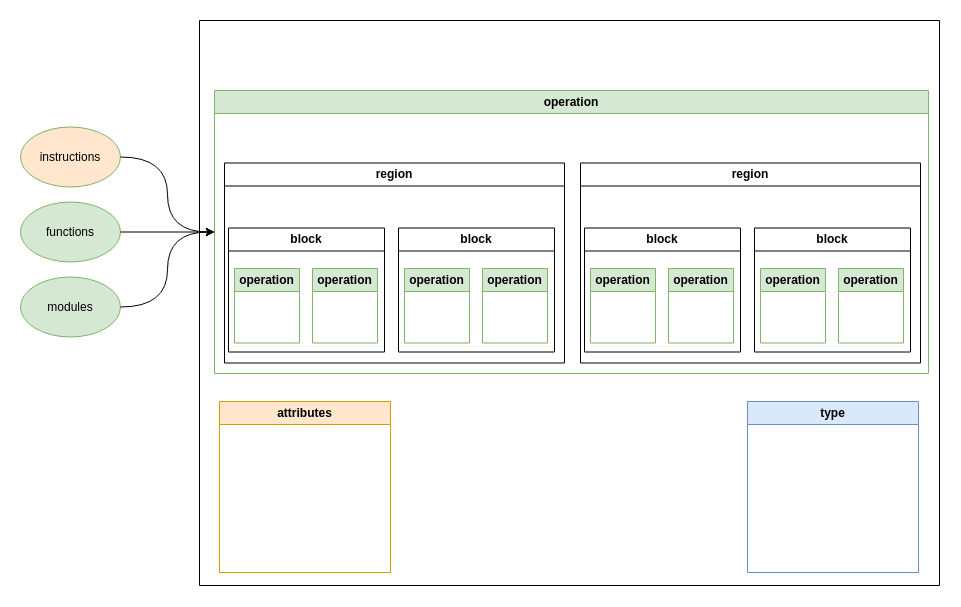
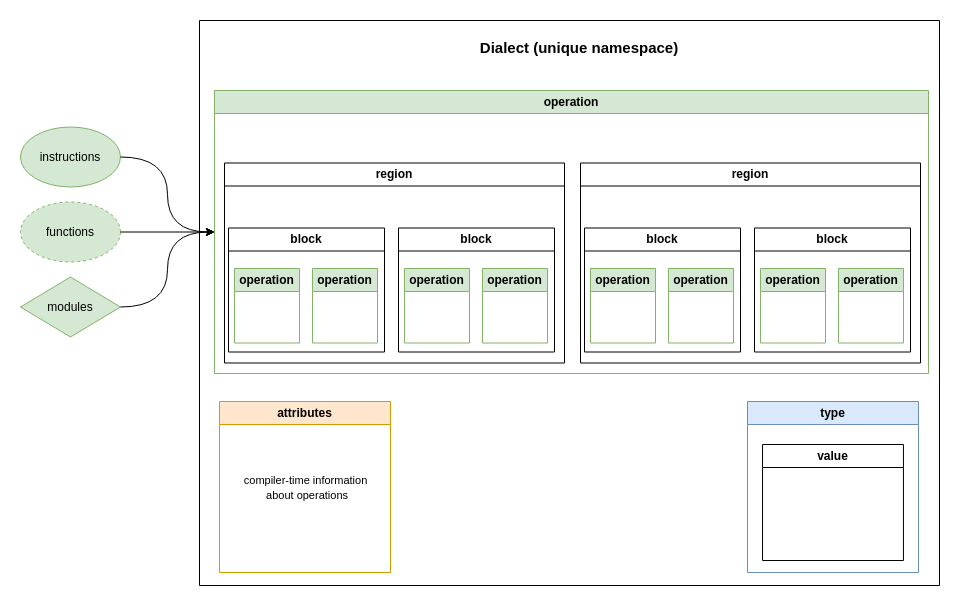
none -> (580, 48)
(71, 157) -> (71, 157)
(71, 232) -> (71, 232)
(71, 307) -> (71, 307)
none -> (305, 487)
none -> (833, 503)
